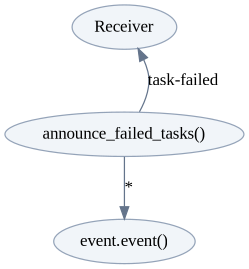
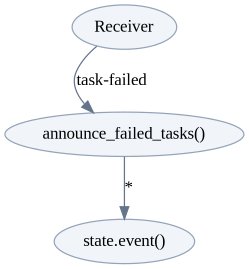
(149, 86) -> (76, 73)
(124, 241) -> (124, 241)
